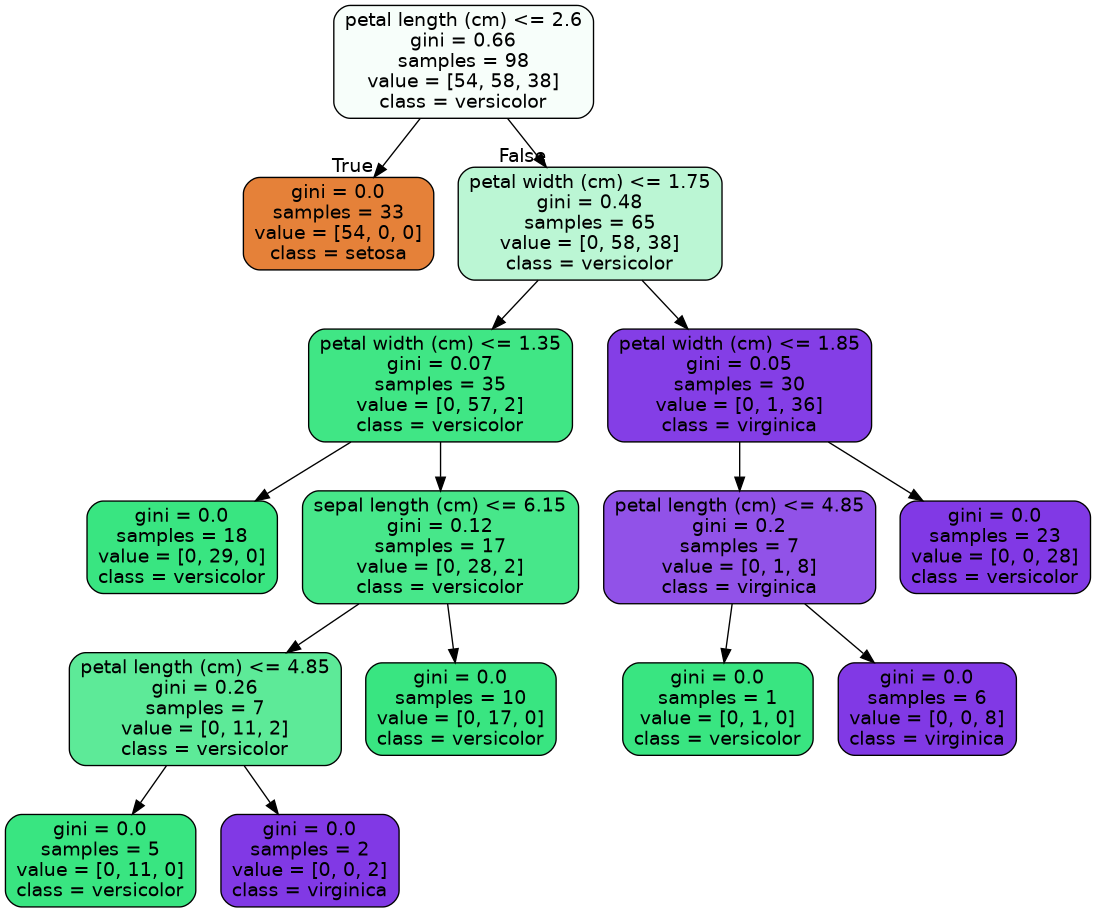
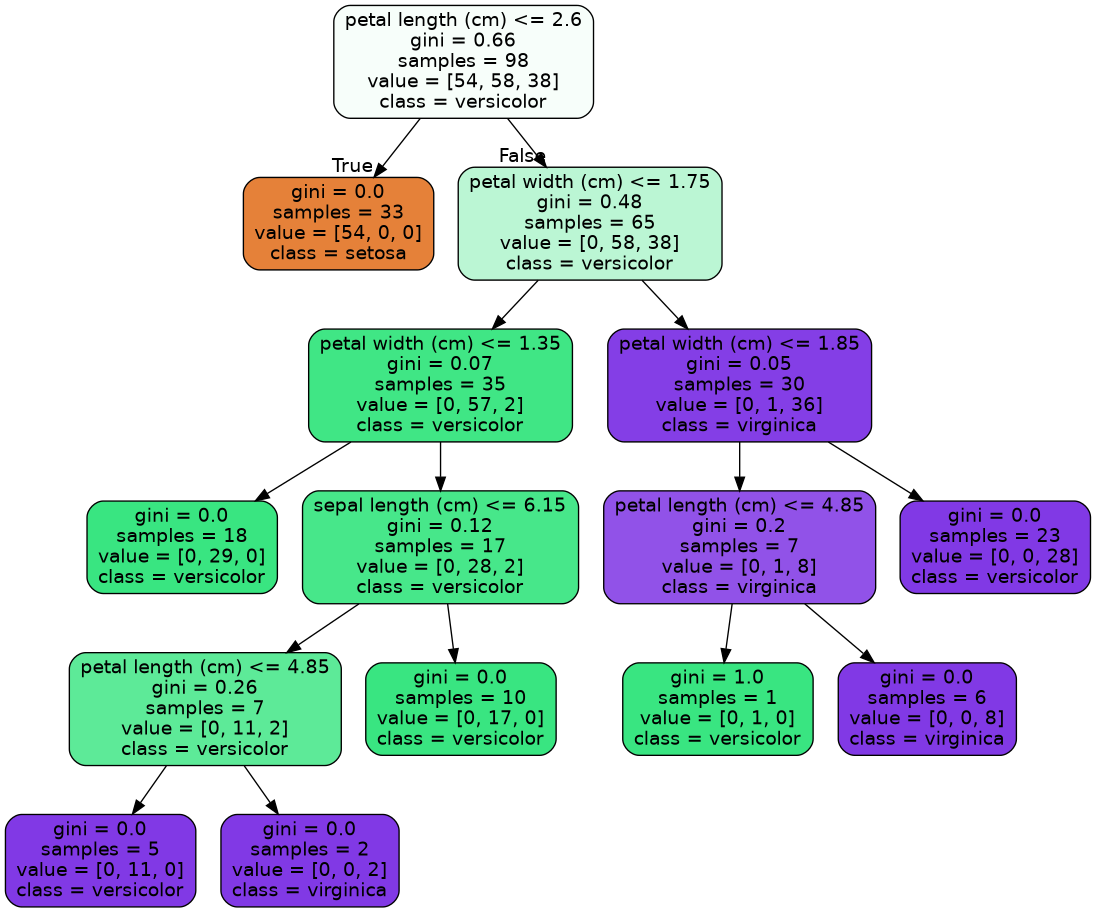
(718, 709) -> (718, 709)
(101, 861) -> (101, 861)
